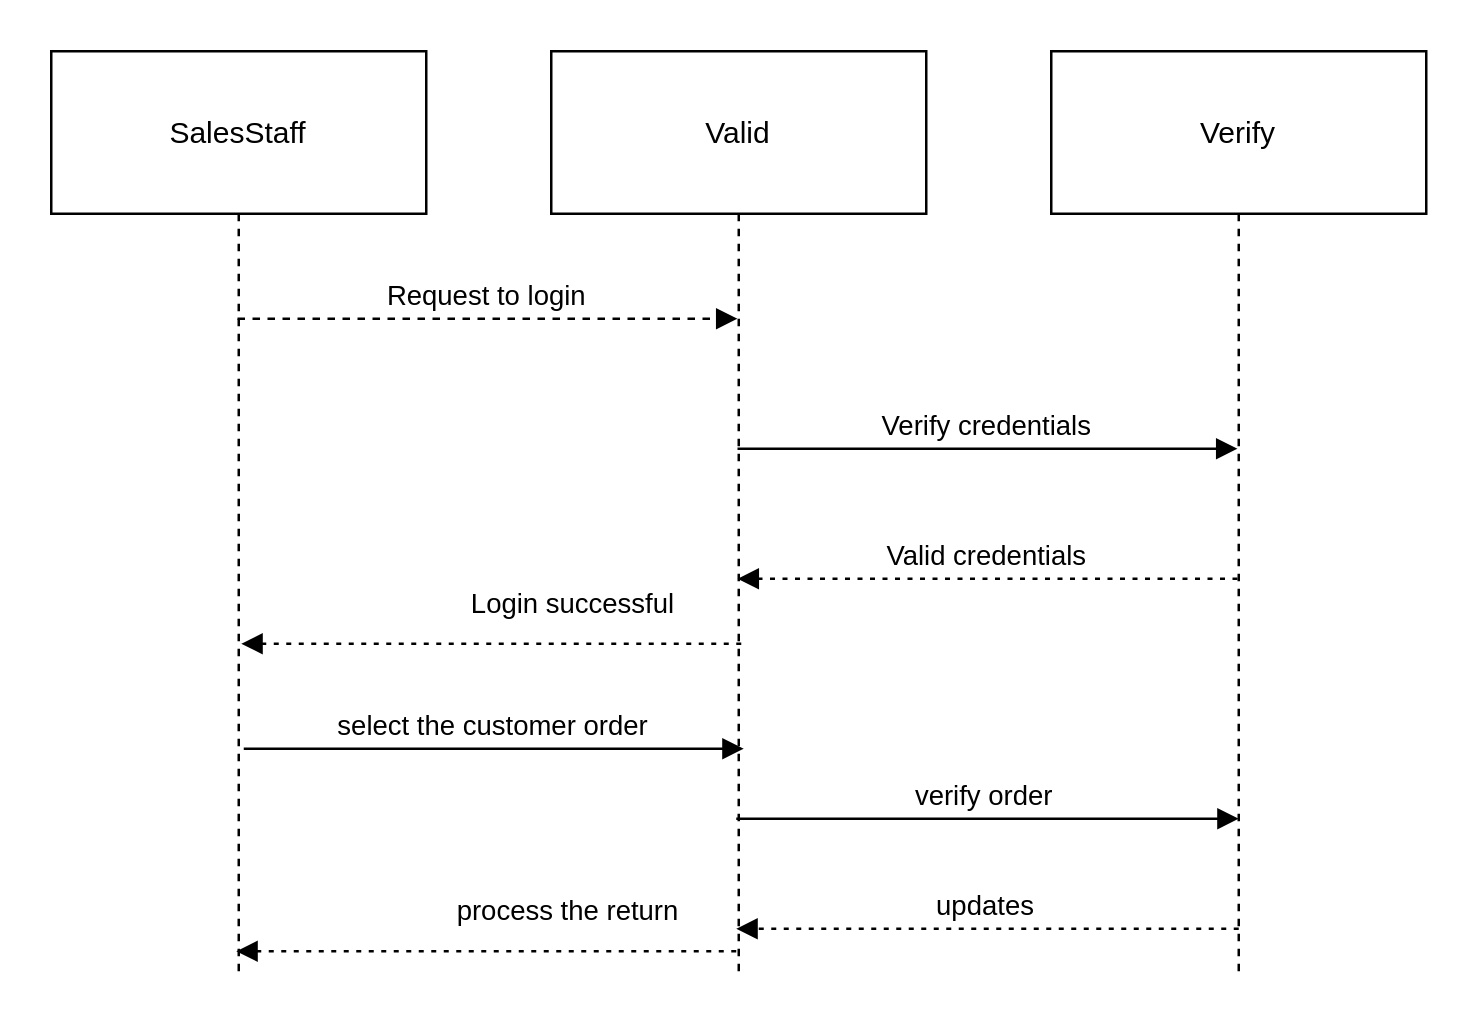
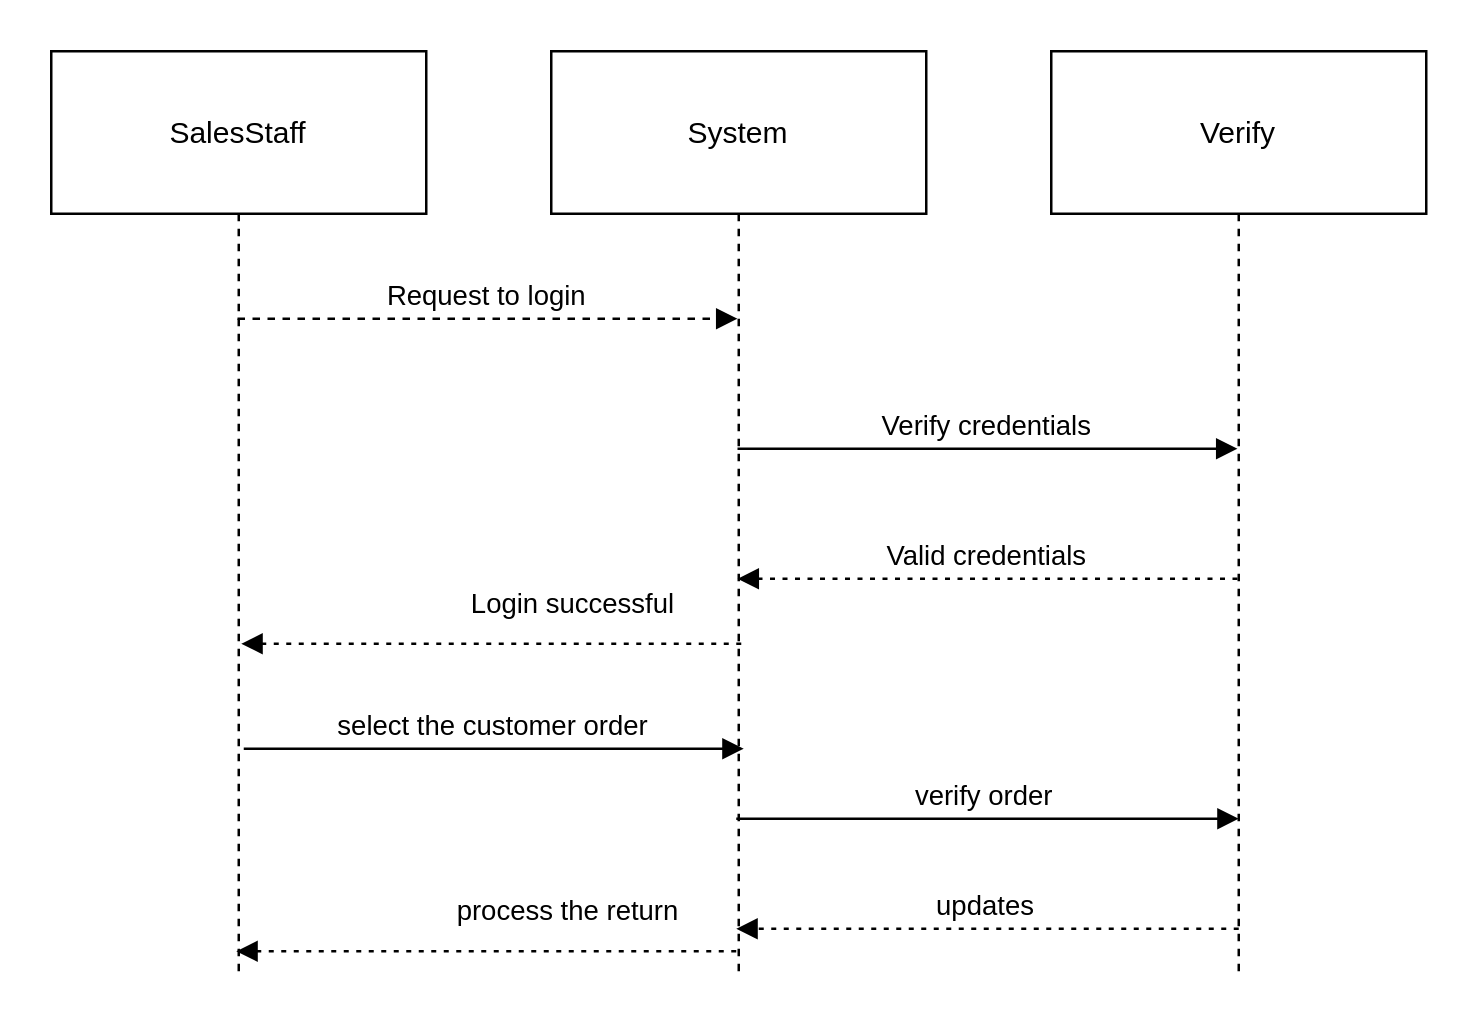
(739, 134) -> (739, 134)
